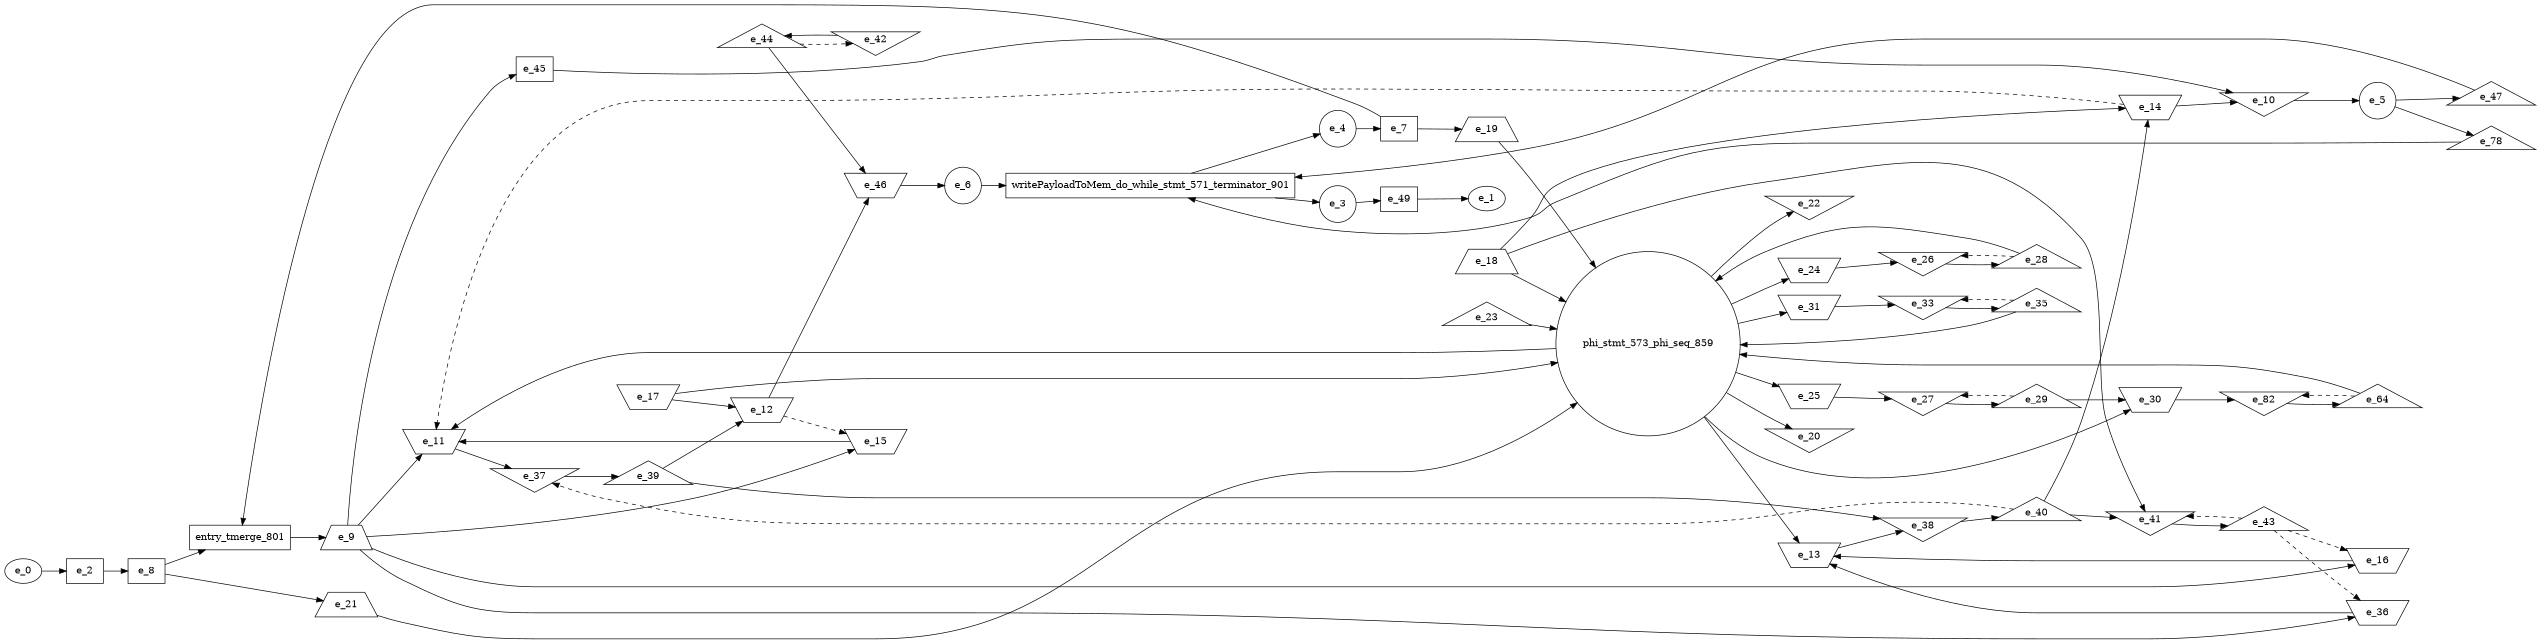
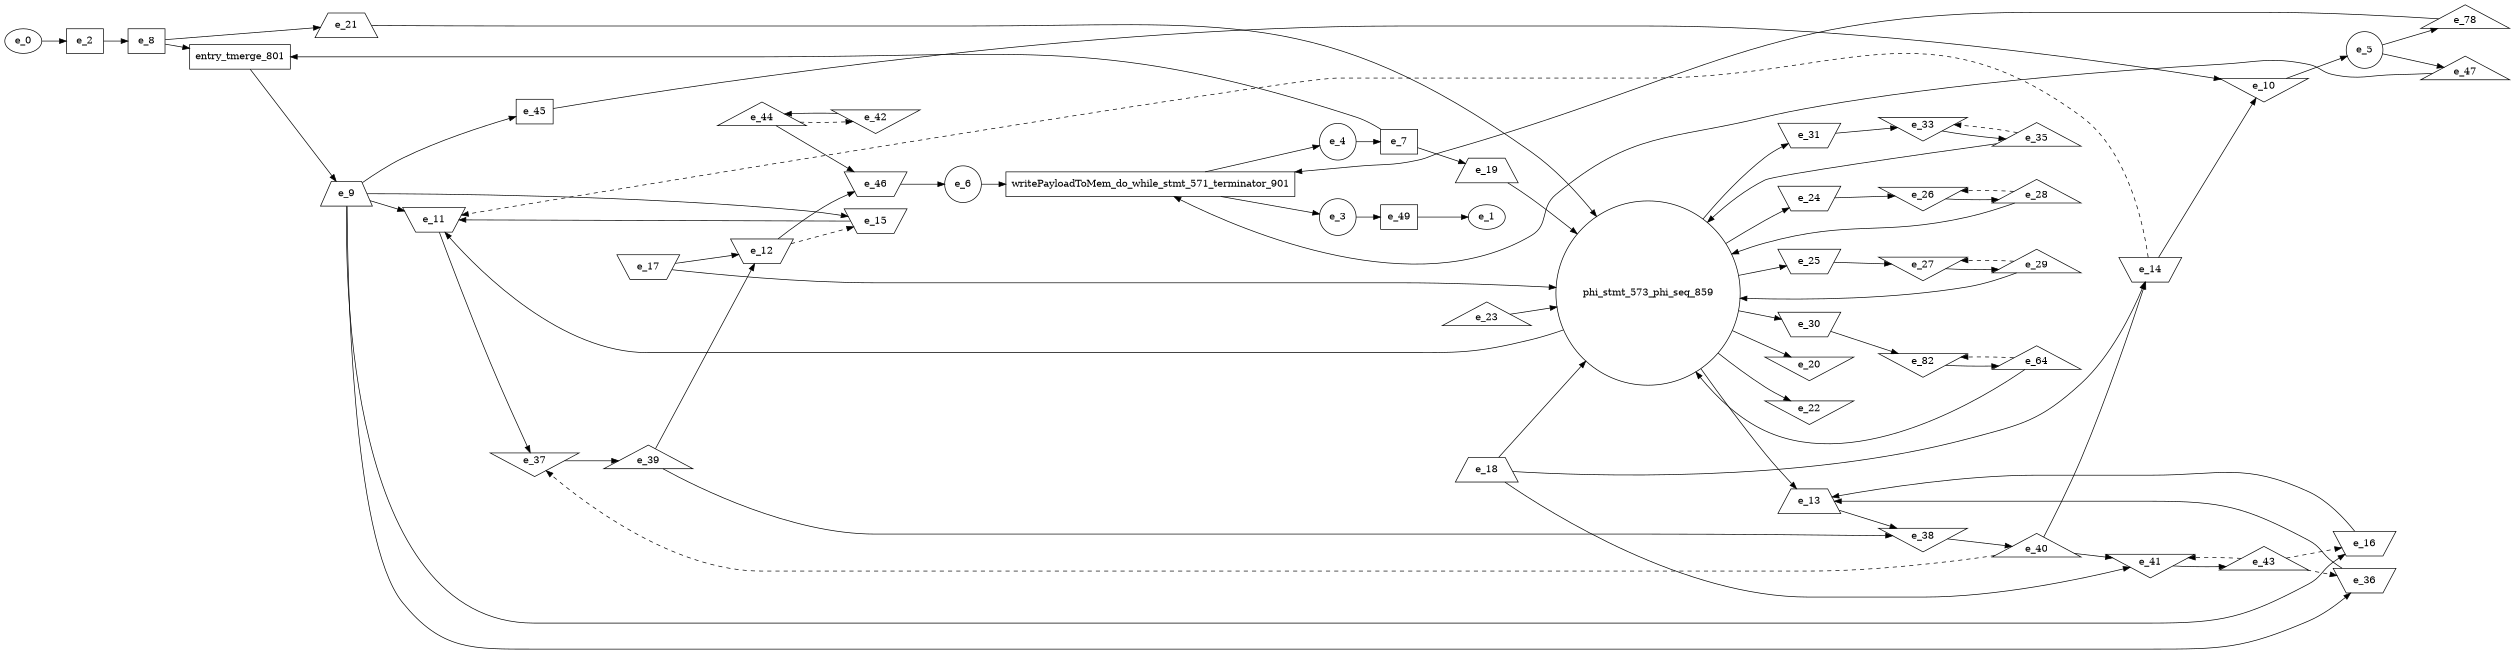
(2092, 400) -> (1883, 296)
(1809, 555) -> (1809, 501)
